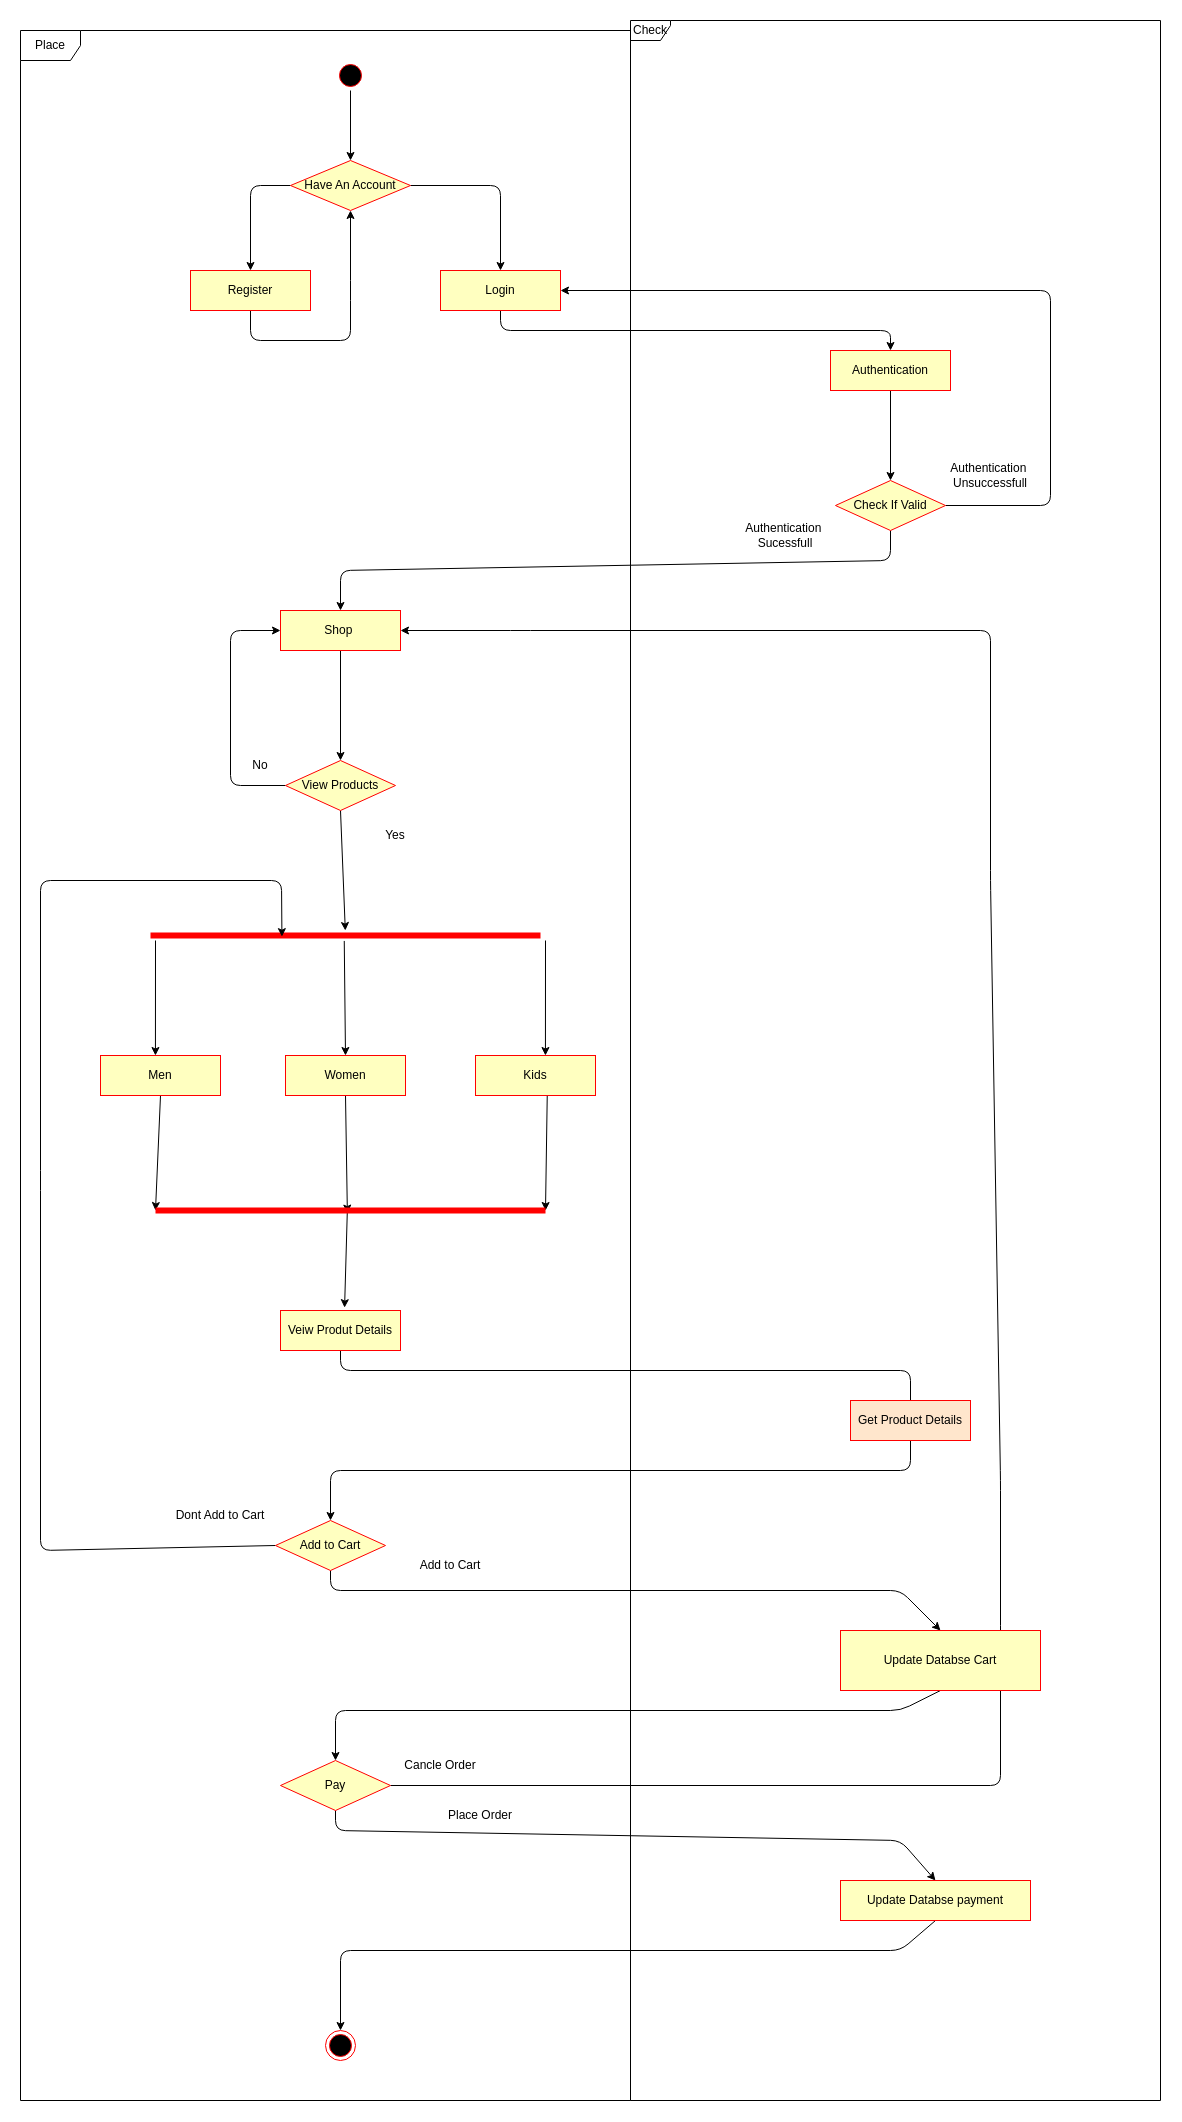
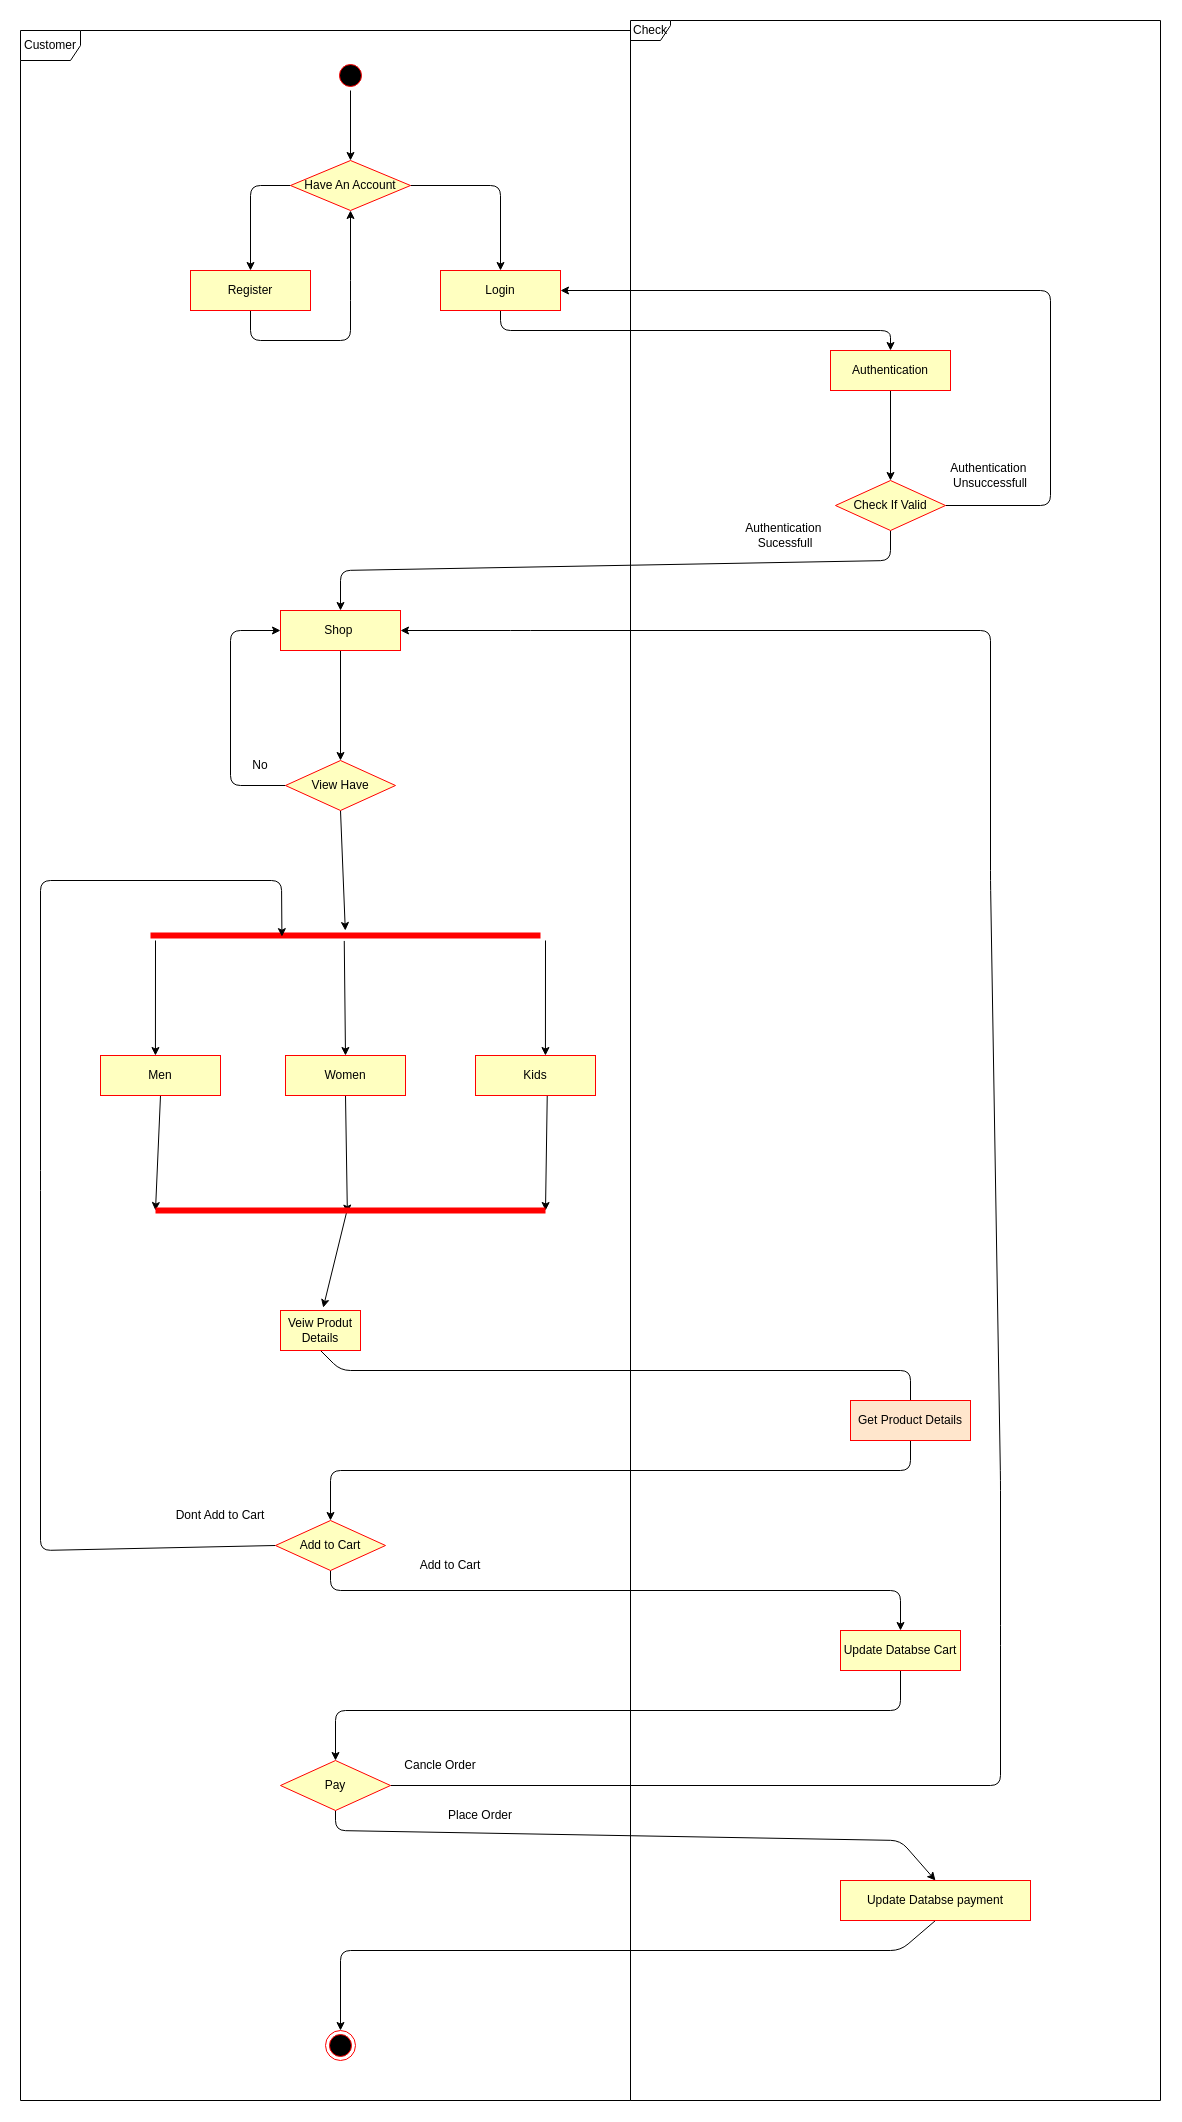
(51, 46) -> (51, 46)
(341, 786) -> (341, 786)
(396, 836) -> none
(341, 1331) -> (321, 1331)
(941, 1661) -> (901, 1651)
